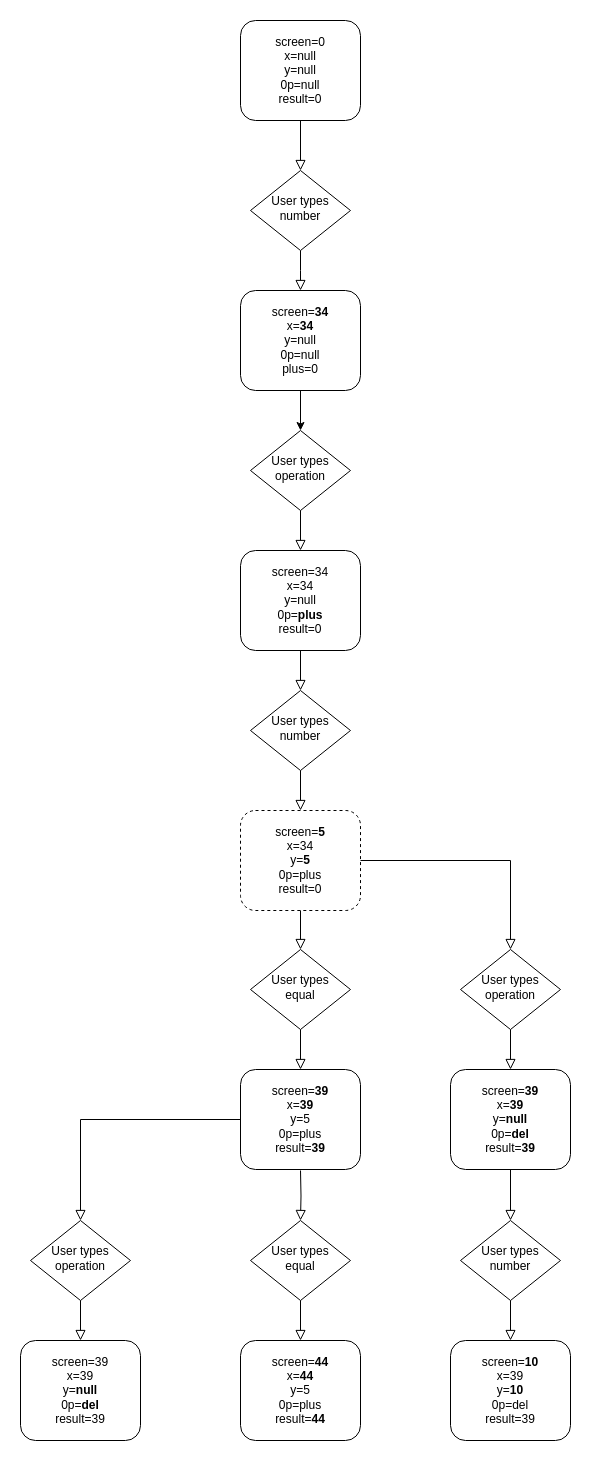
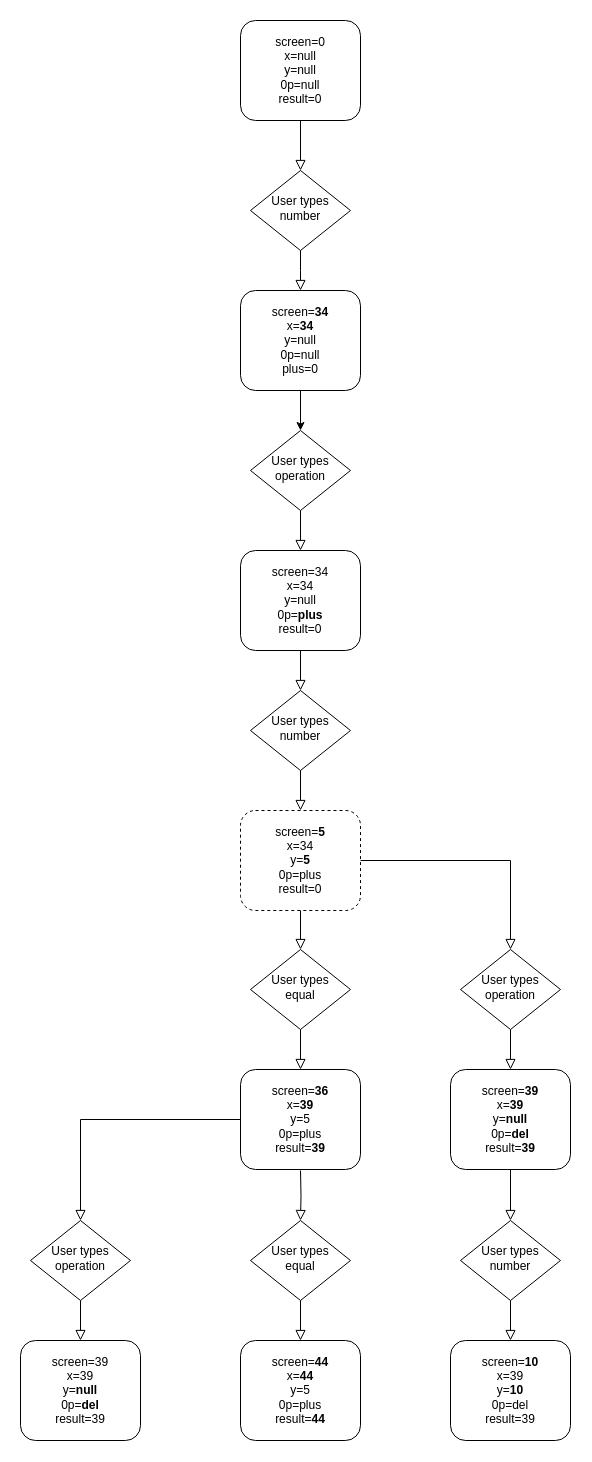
(301, 1120) -> (301, 1120)
